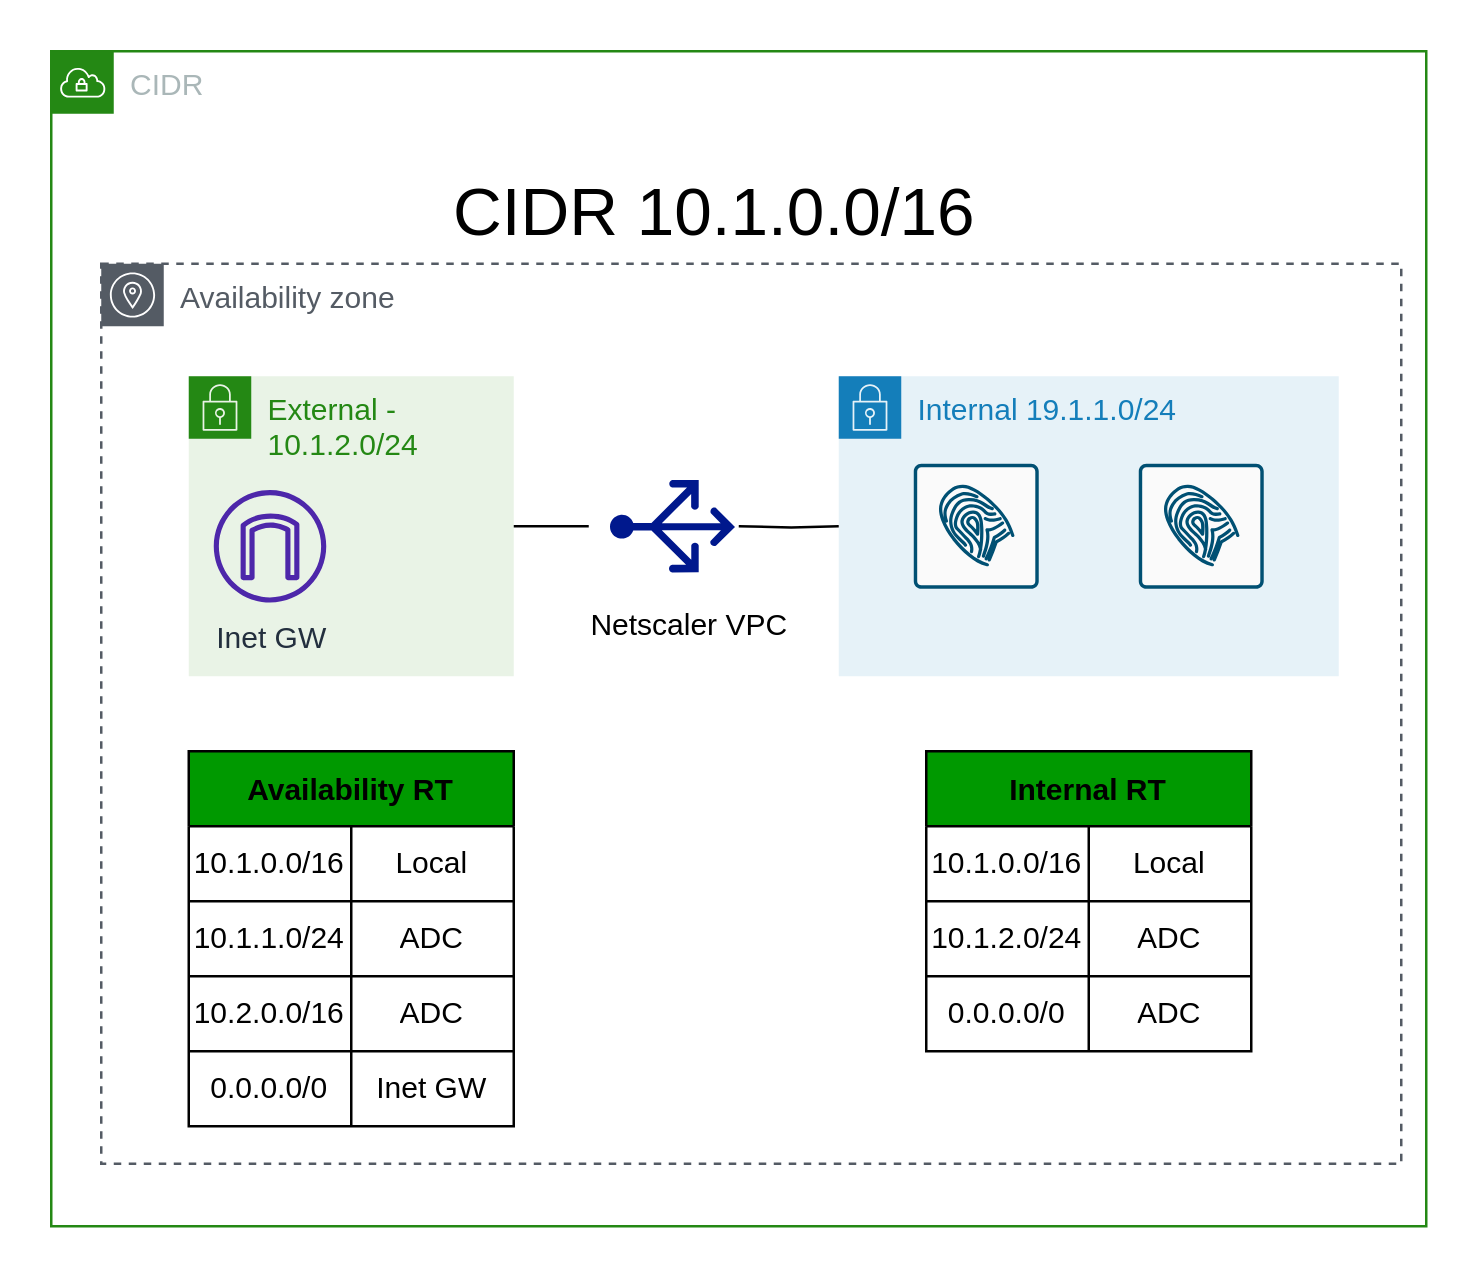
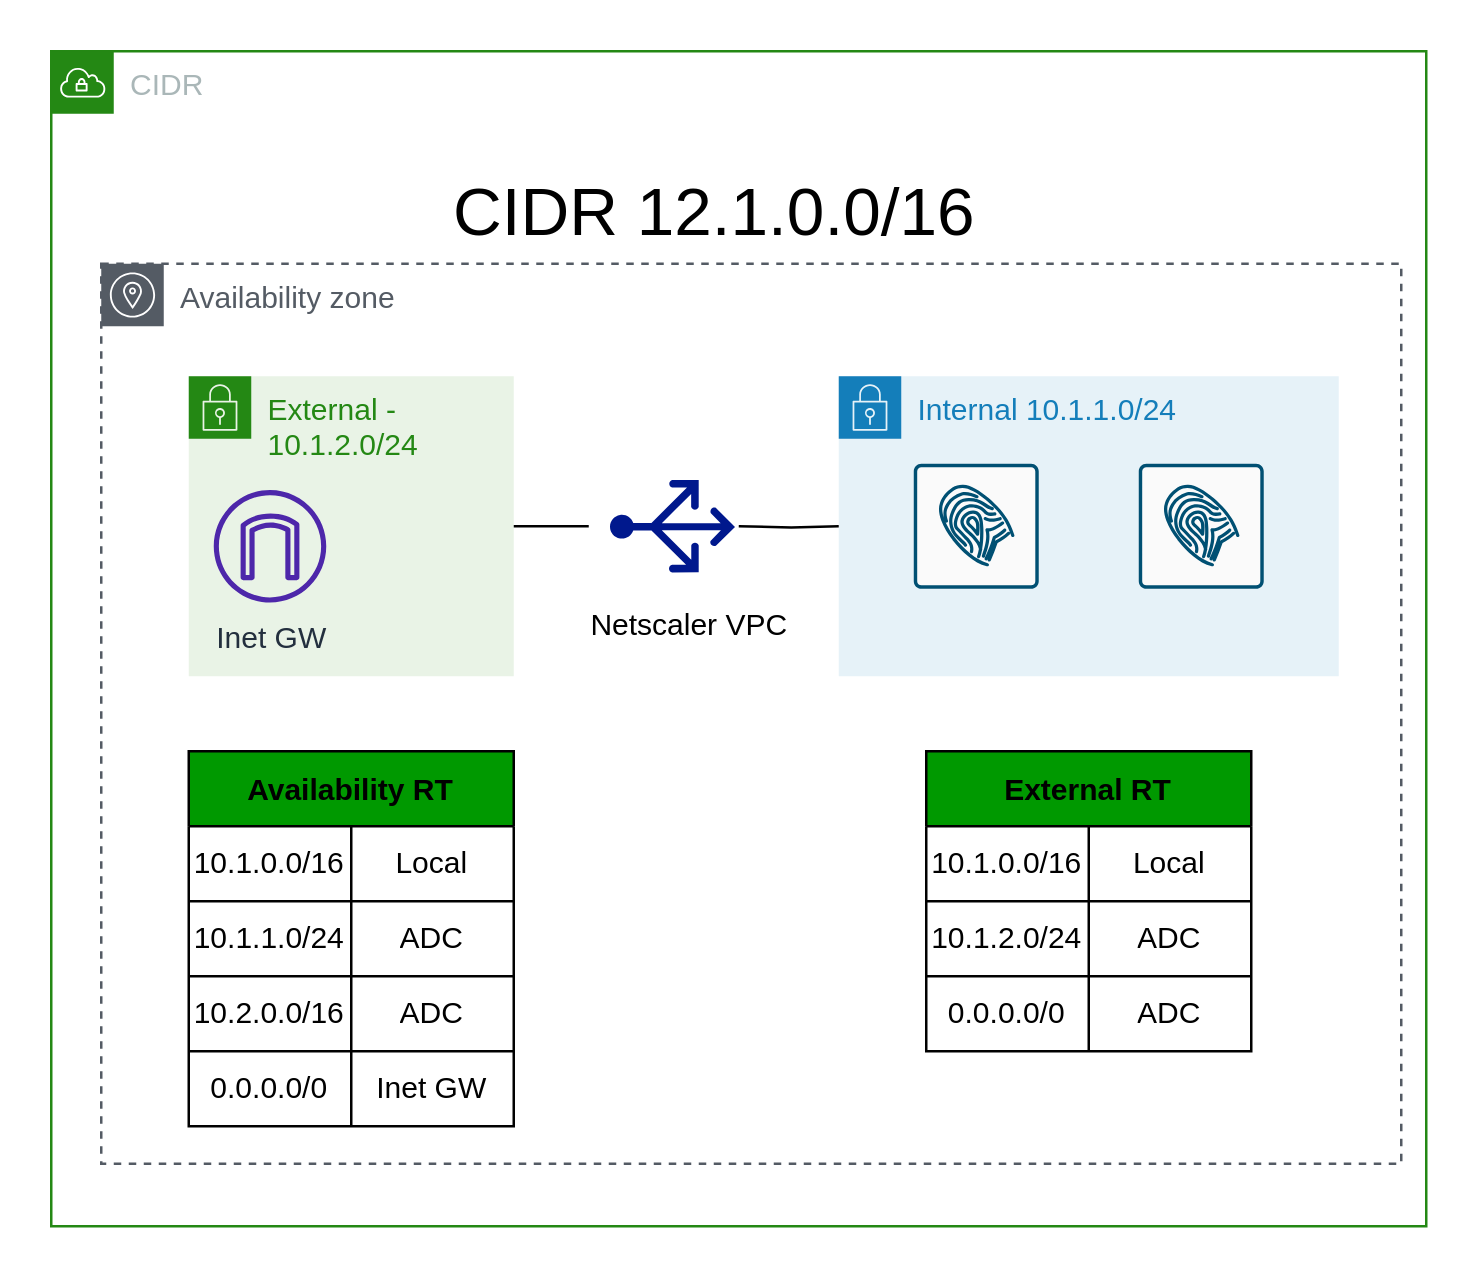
(715, 214) -> (715, 214)
(1067, 412) -> (1067, 412)
(1088, 790) -> (1088, 790)
